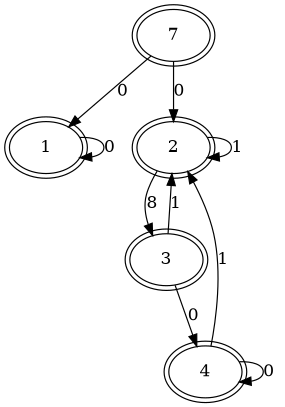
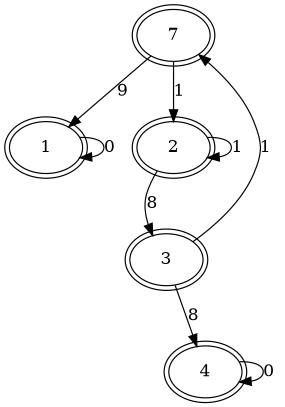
(123, 91) -> (123, 91)
(179, 91) -> (179, 91)
(170, 210) -> (260, 156)
(218, 262) -> none
(194, 316) -> (194, 316)
